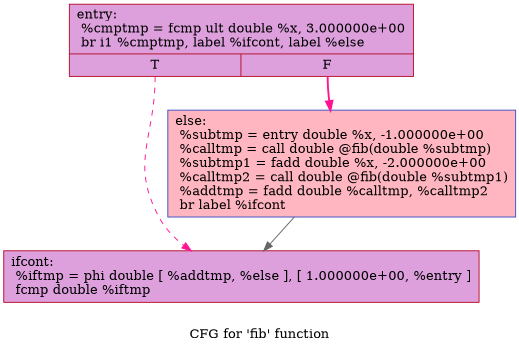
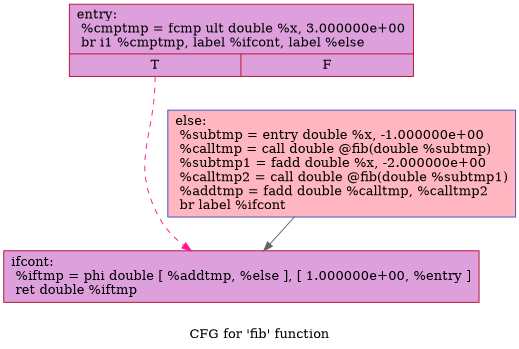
(328, 89) -> none
(81, 290) -> (75, 290)
